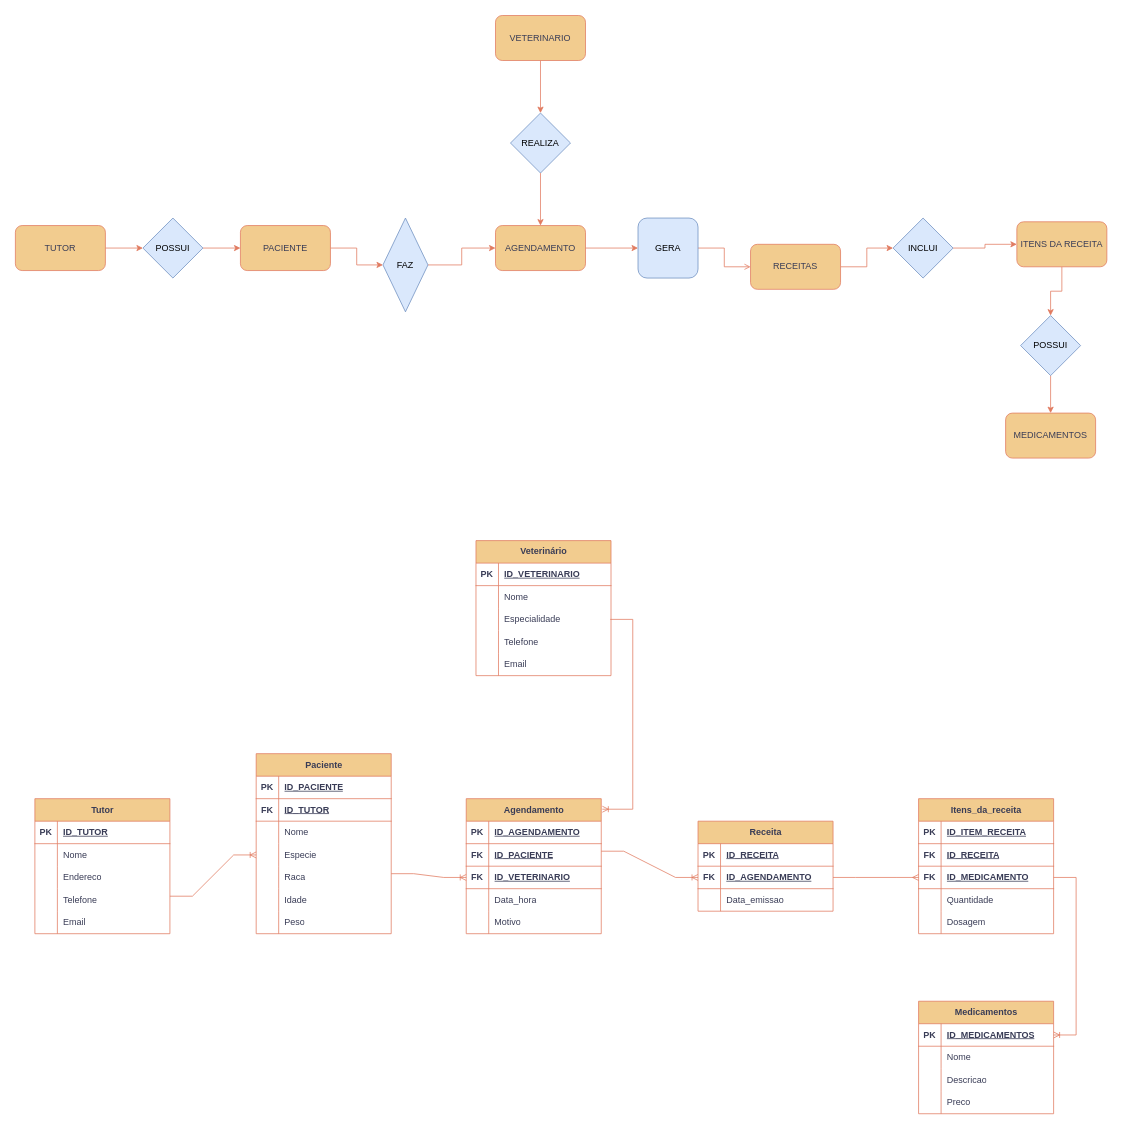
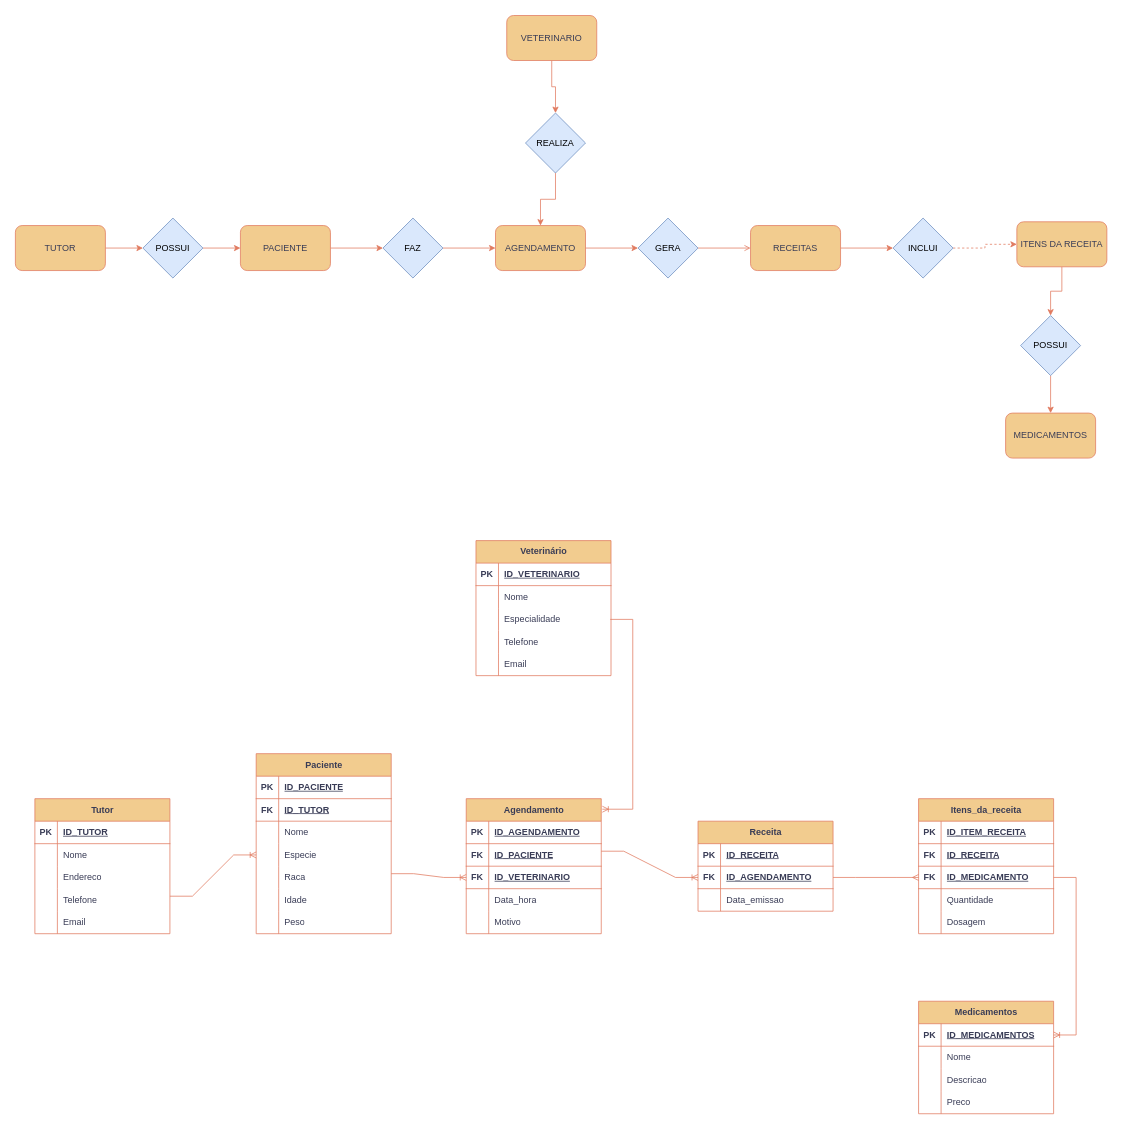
(540, 38) -> (552, 38)
(540, 143) -> (555, 143)
(668, 248) -> (668, 248)
(985, 248) -> (985, 248)
(405, 265) -> (413, 248)
(795, 267) -> (795, 248)
